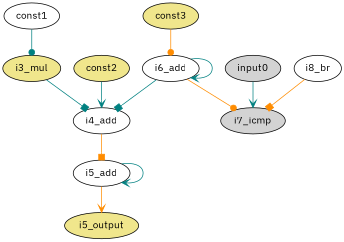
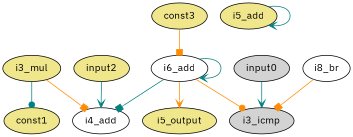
(32, 16) -> (32, 121)
(32, 39) -> (32, 92)
(171, 39) -> (180, 39)
(102, 68) -> (102, 68)
(64, 92) -> (63, 92)
(253, 121) -> (262, 121)
(102, 143) -> none
(102, 173) -> (249, 16)
(102, 196) -> (180, 91)
